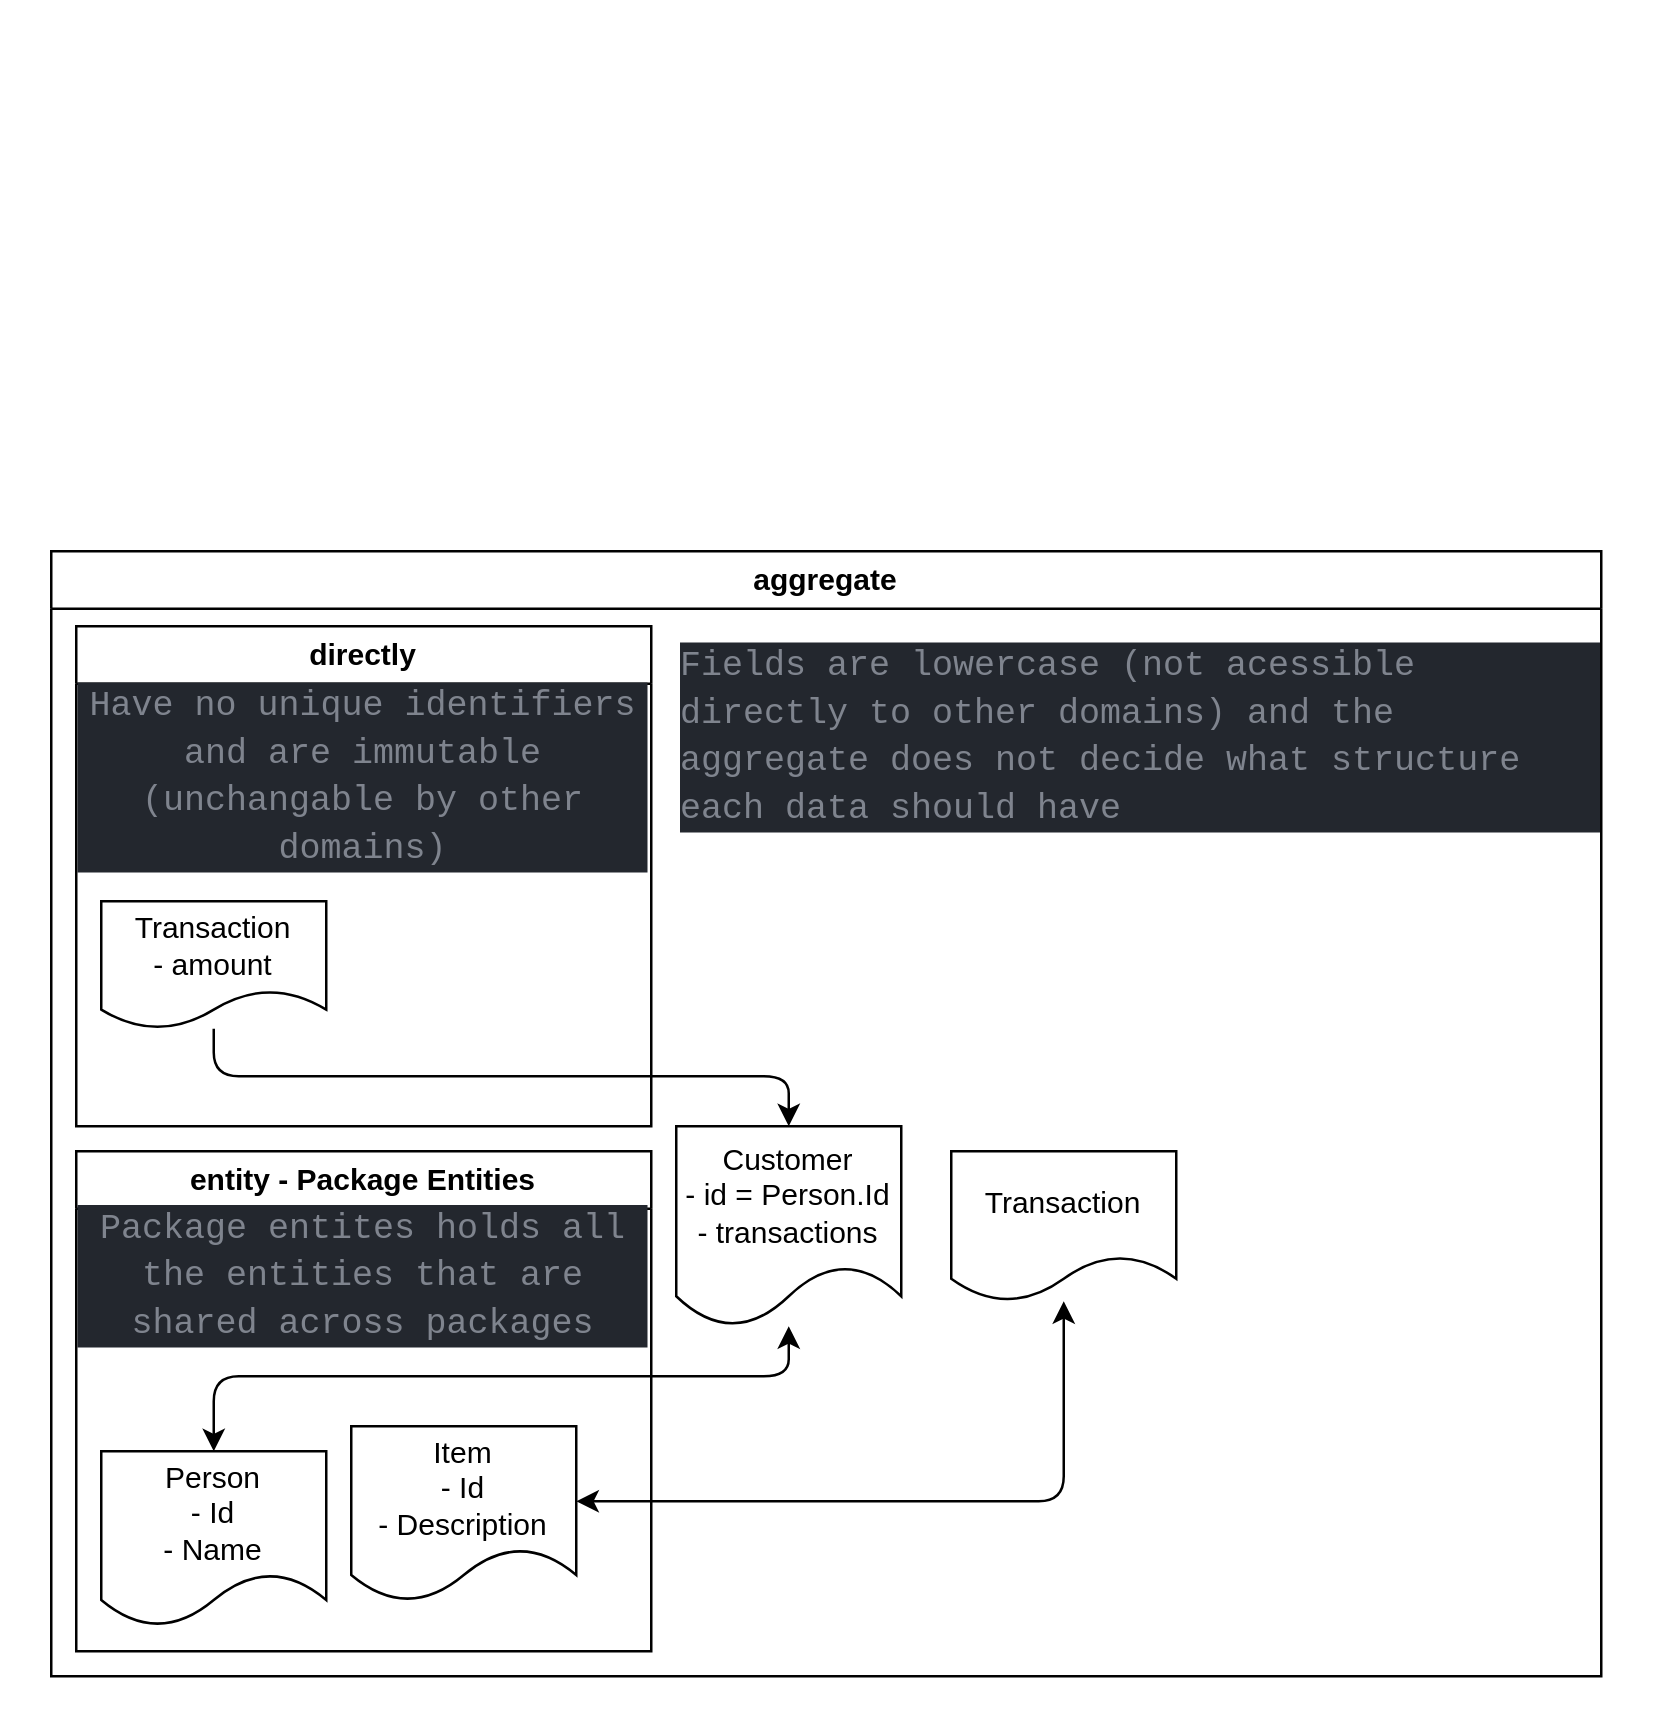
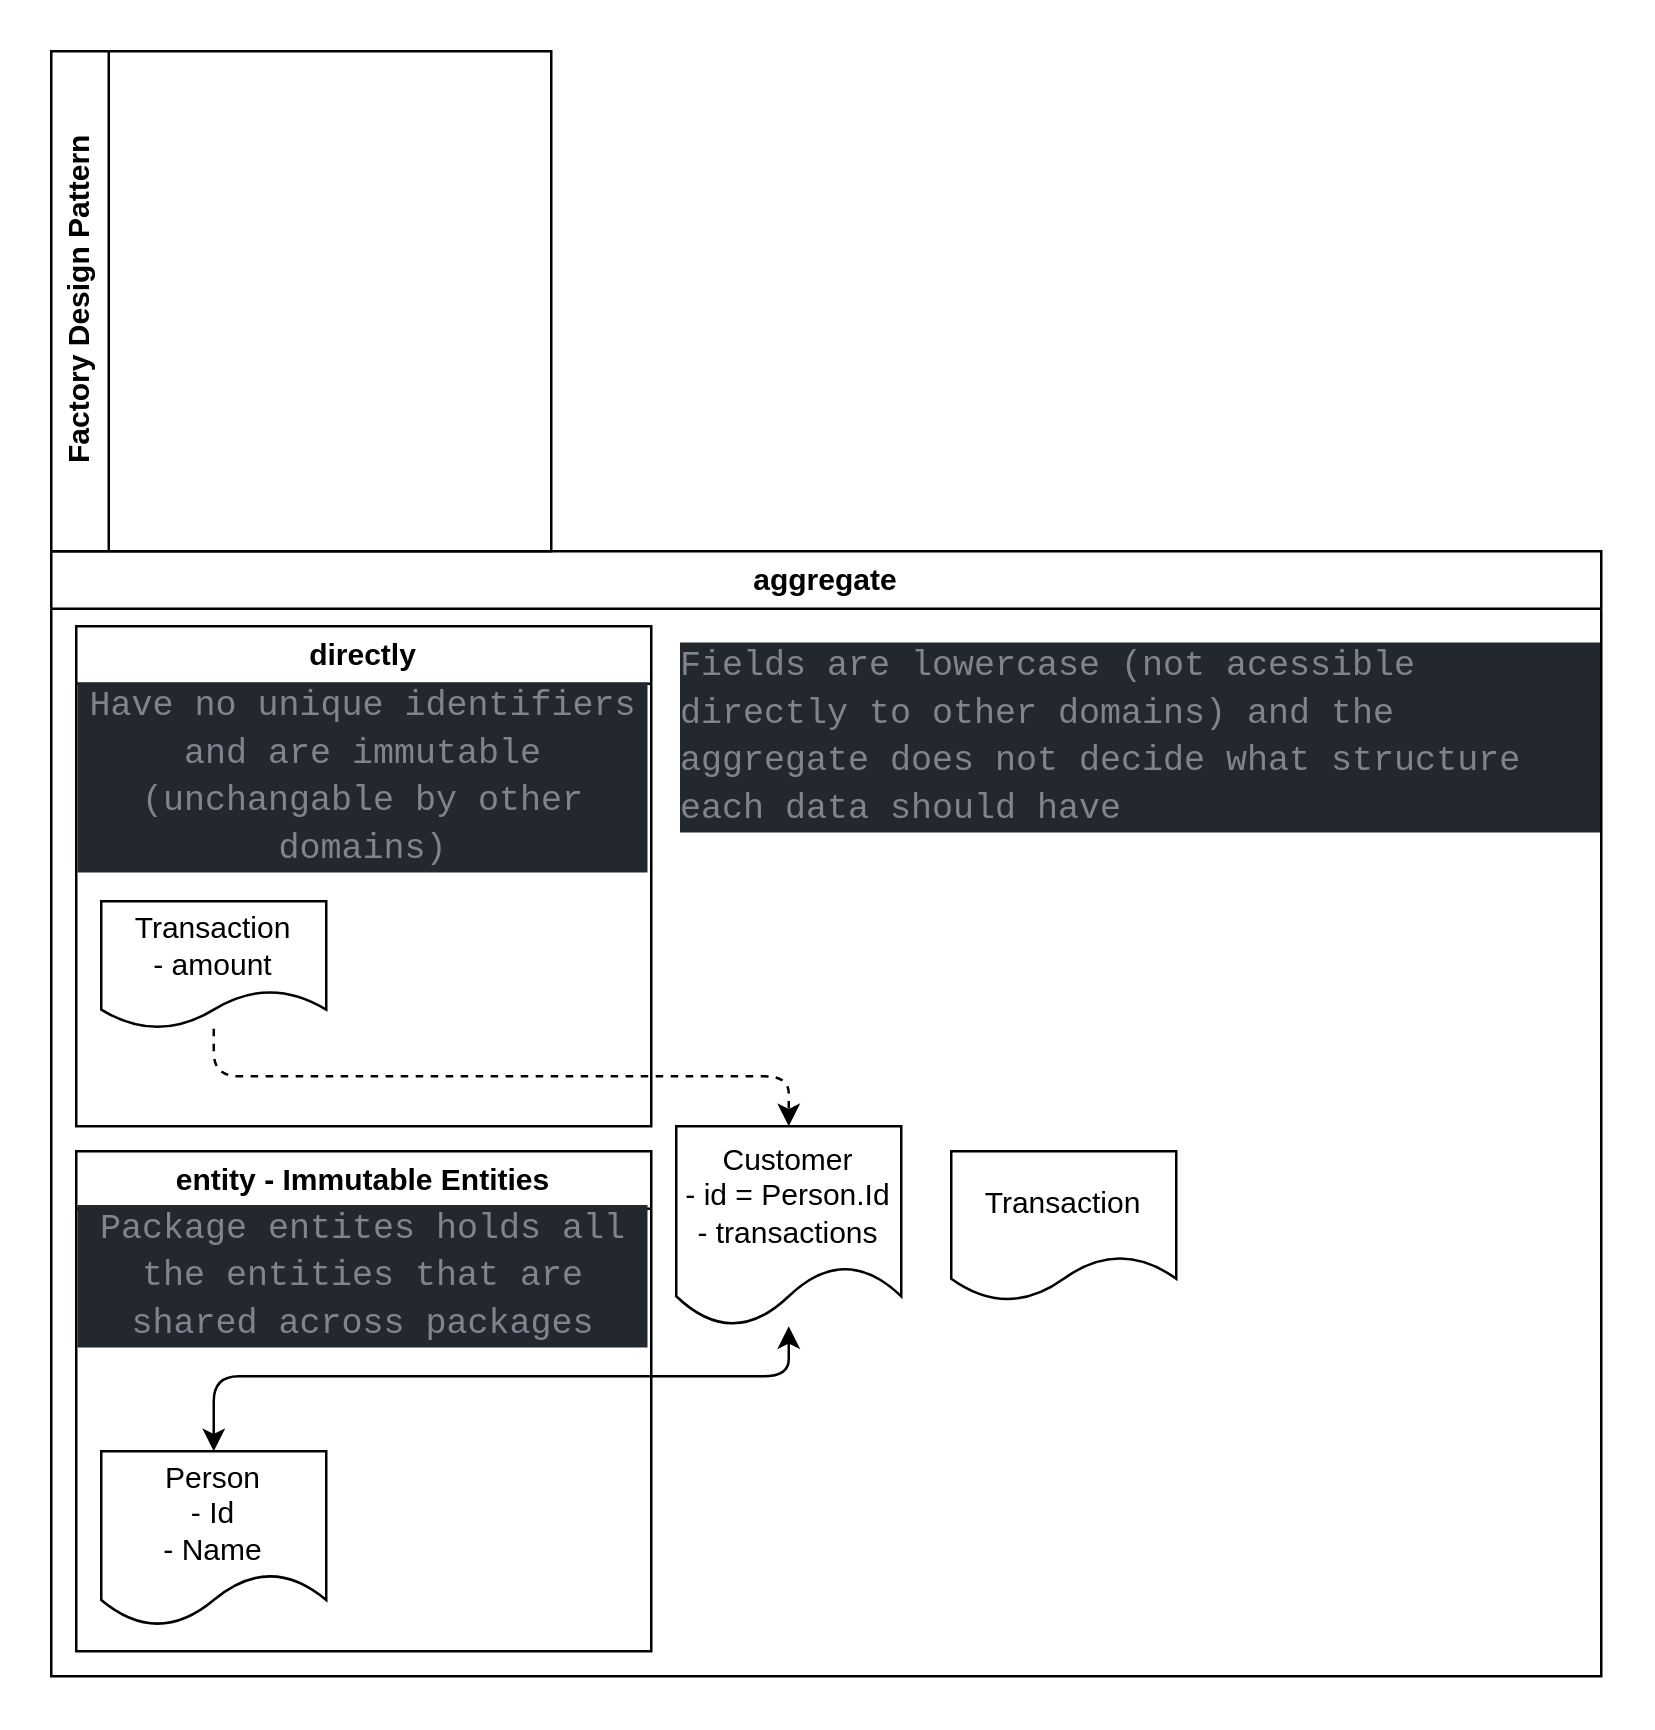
none -> (301, 301)
(416, 1076) -> (416, 1076)
(364, 1181) -> (364, 1181)
(944, 1501) -> none
(464, 1514) -> none
